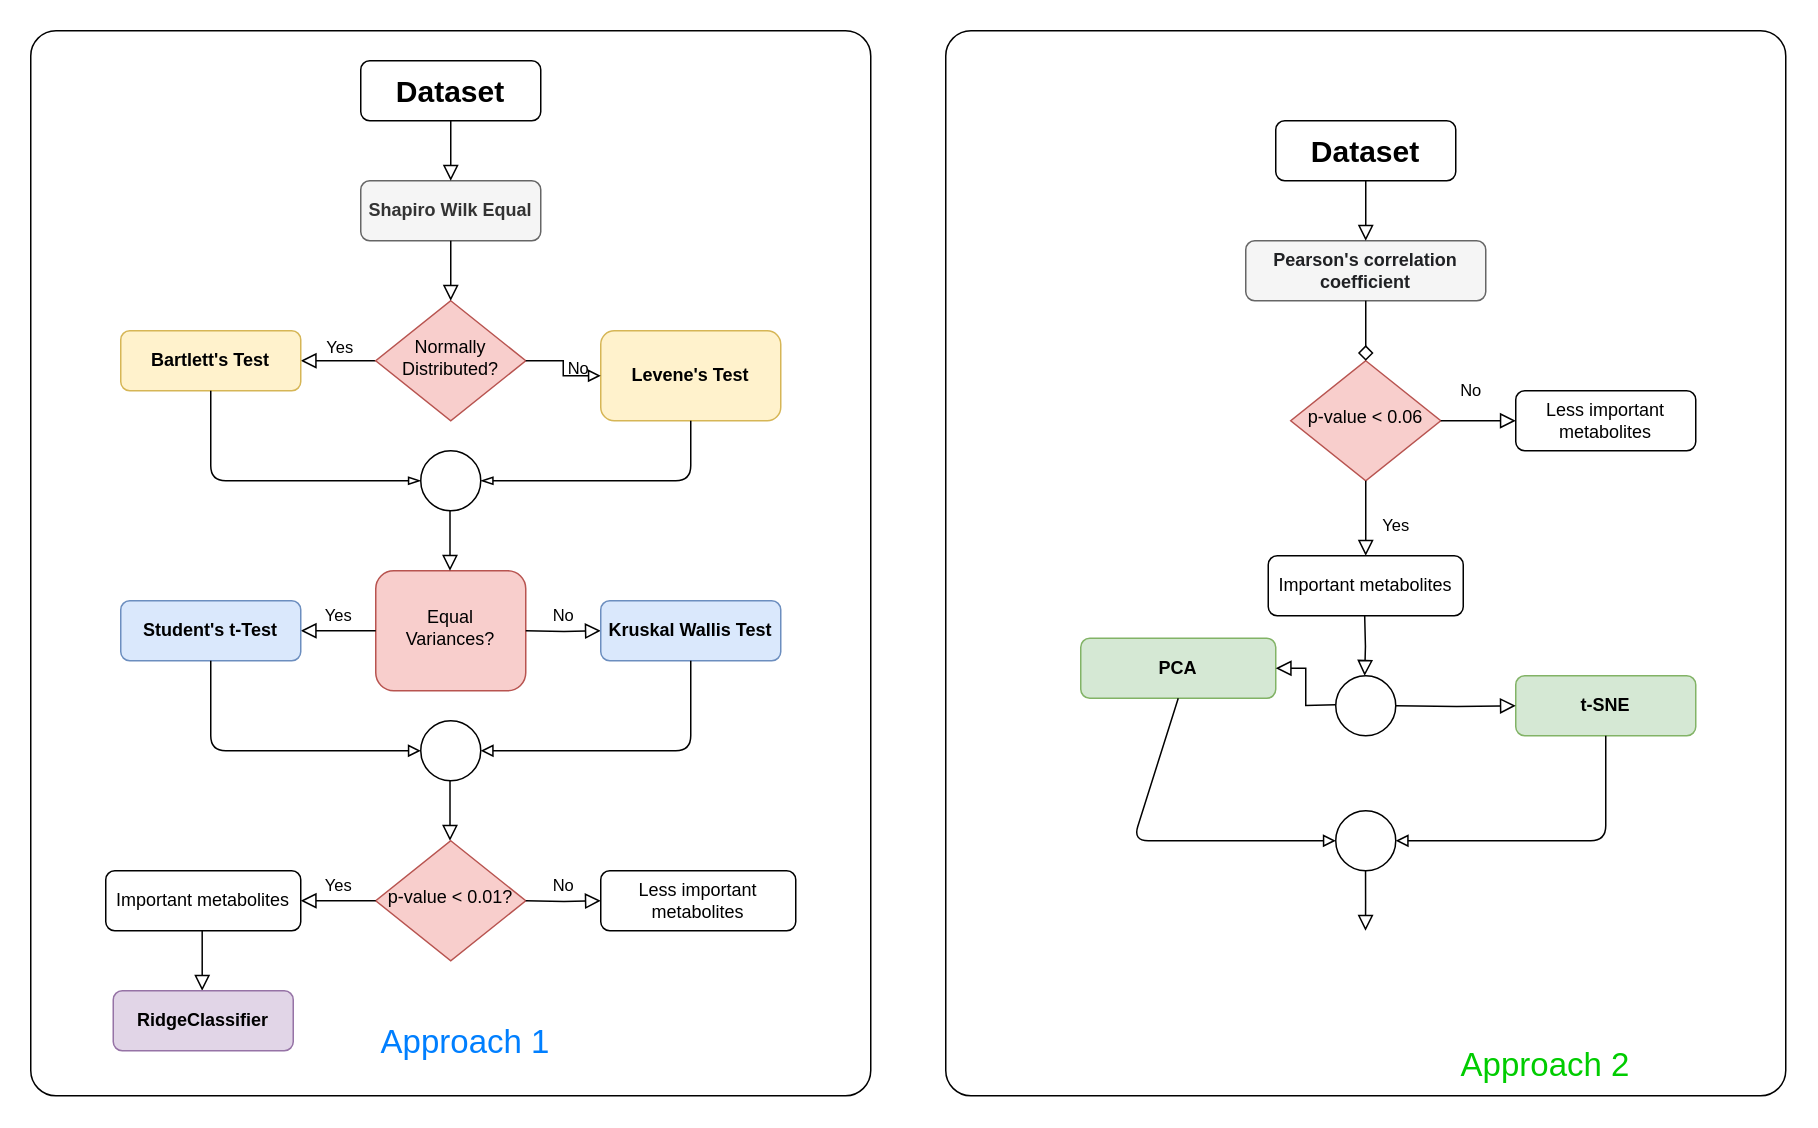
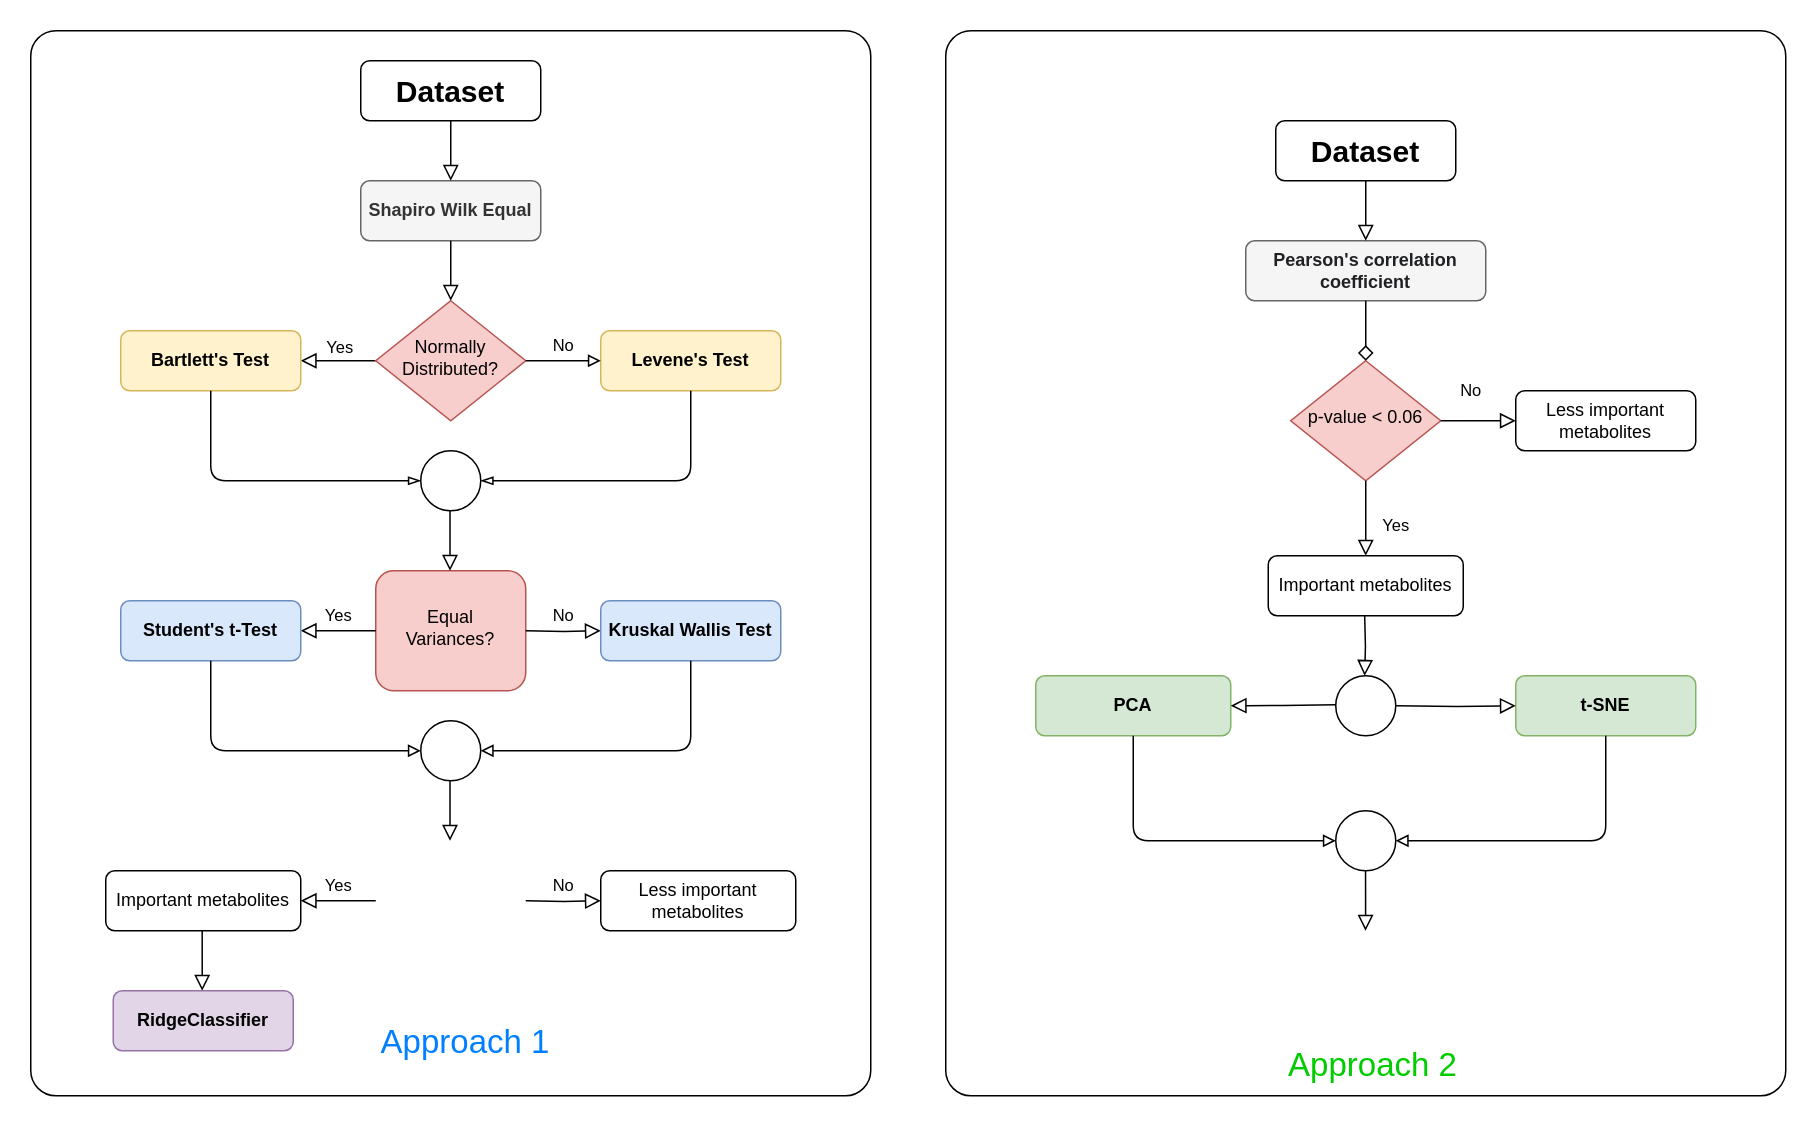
(691, 376) -> (691, 361)
(1178, 668) -> (1133, 706)
(451, 901) -> none
(1546, 1066) -> (1373, 1066)
